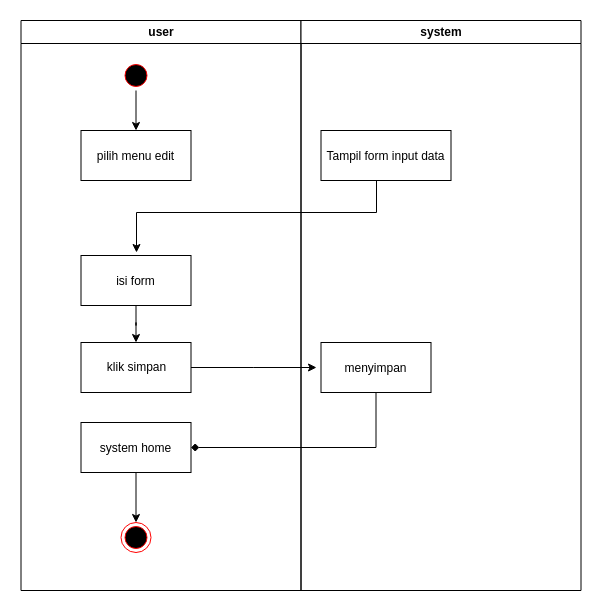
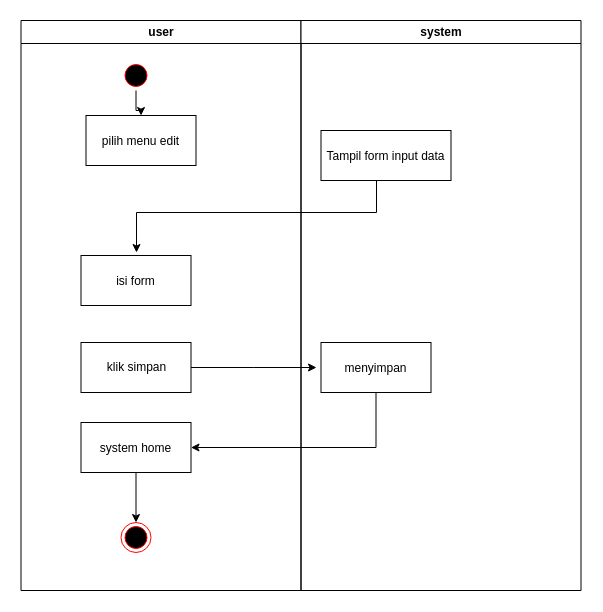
(136, 156) -> (141, 141)
(136, 324) -> none
(200, 448) -> (199, 448)
